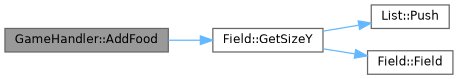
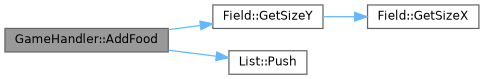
(341, 28) -> (192, 53)
(410, 62) -> (423, 17)
